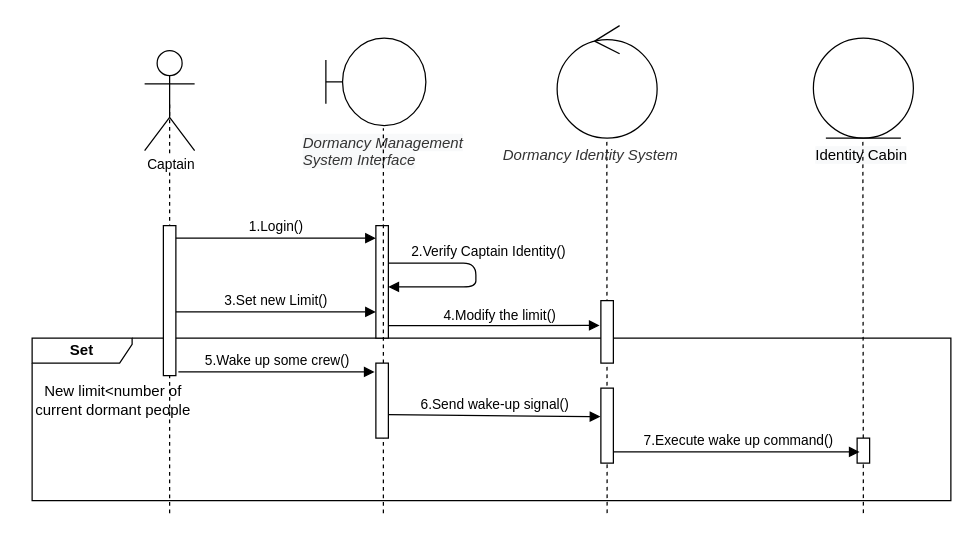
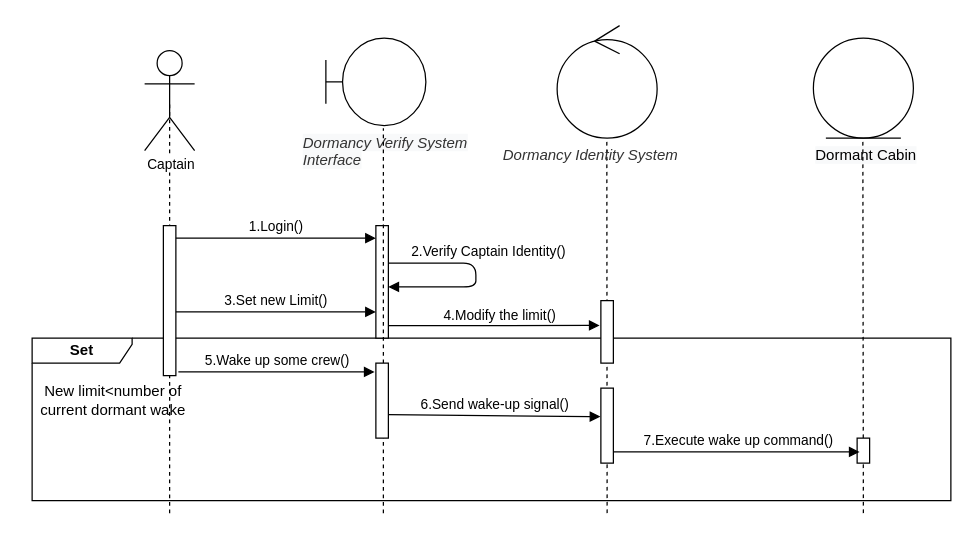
(389, 152) -> (389, 152)
(869, 156) -> (866, 156)
(113, 401) -> (113, 401)
